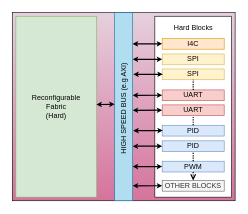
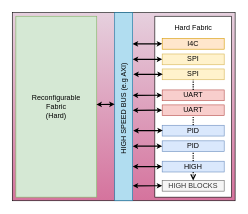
(194, 28) -> (194, 28)
(194, 167) -> (194, 167)
(194, 186) -> (194, 186)
